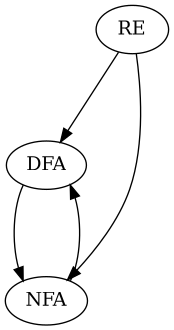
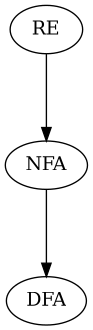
(93, 92) -> none
(14, 226) -> none
